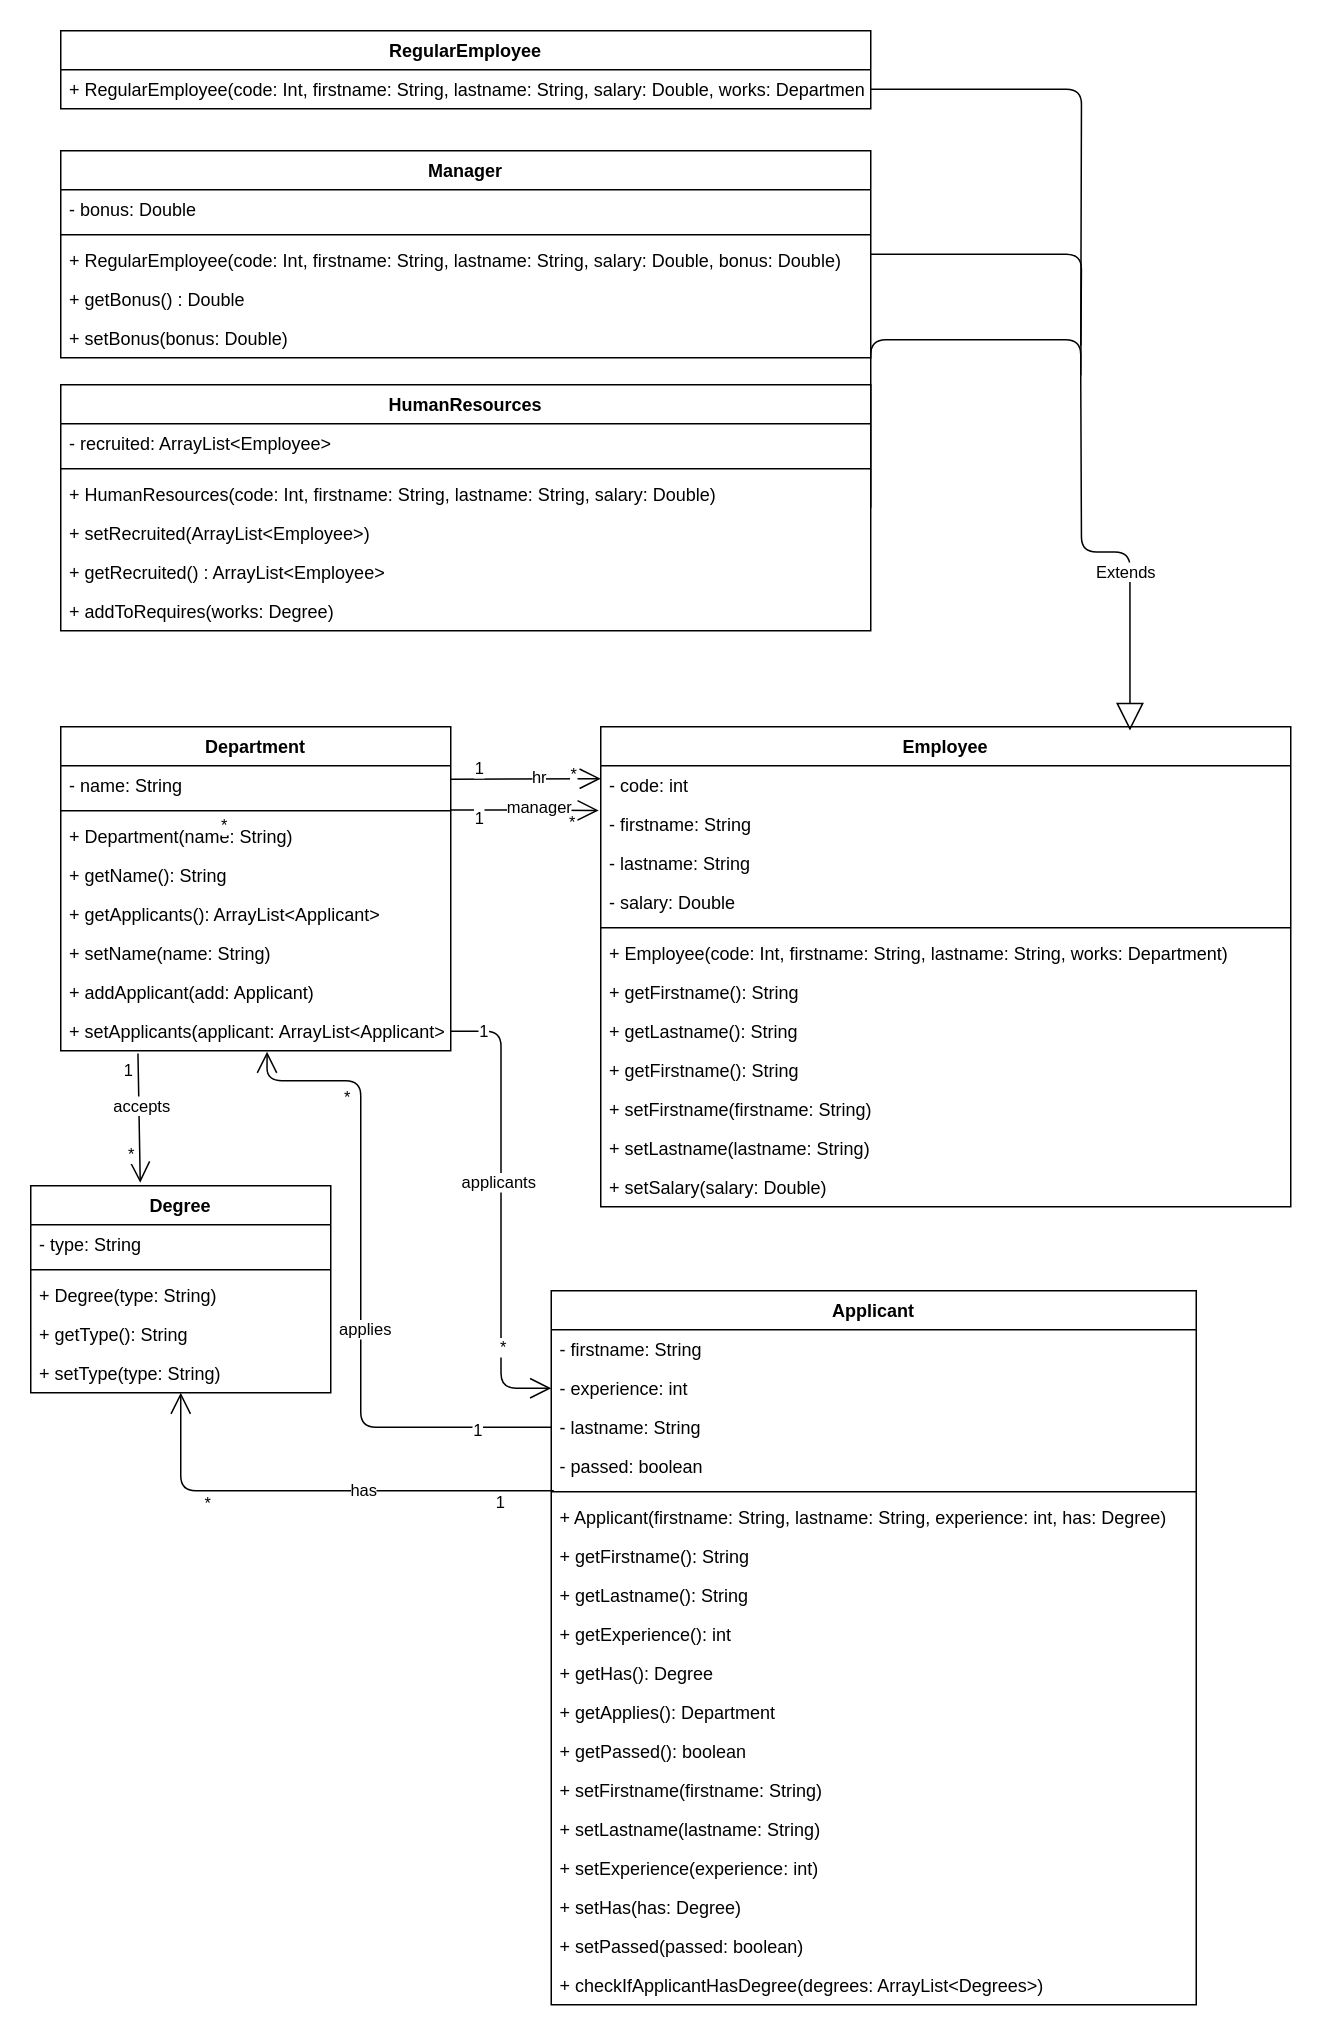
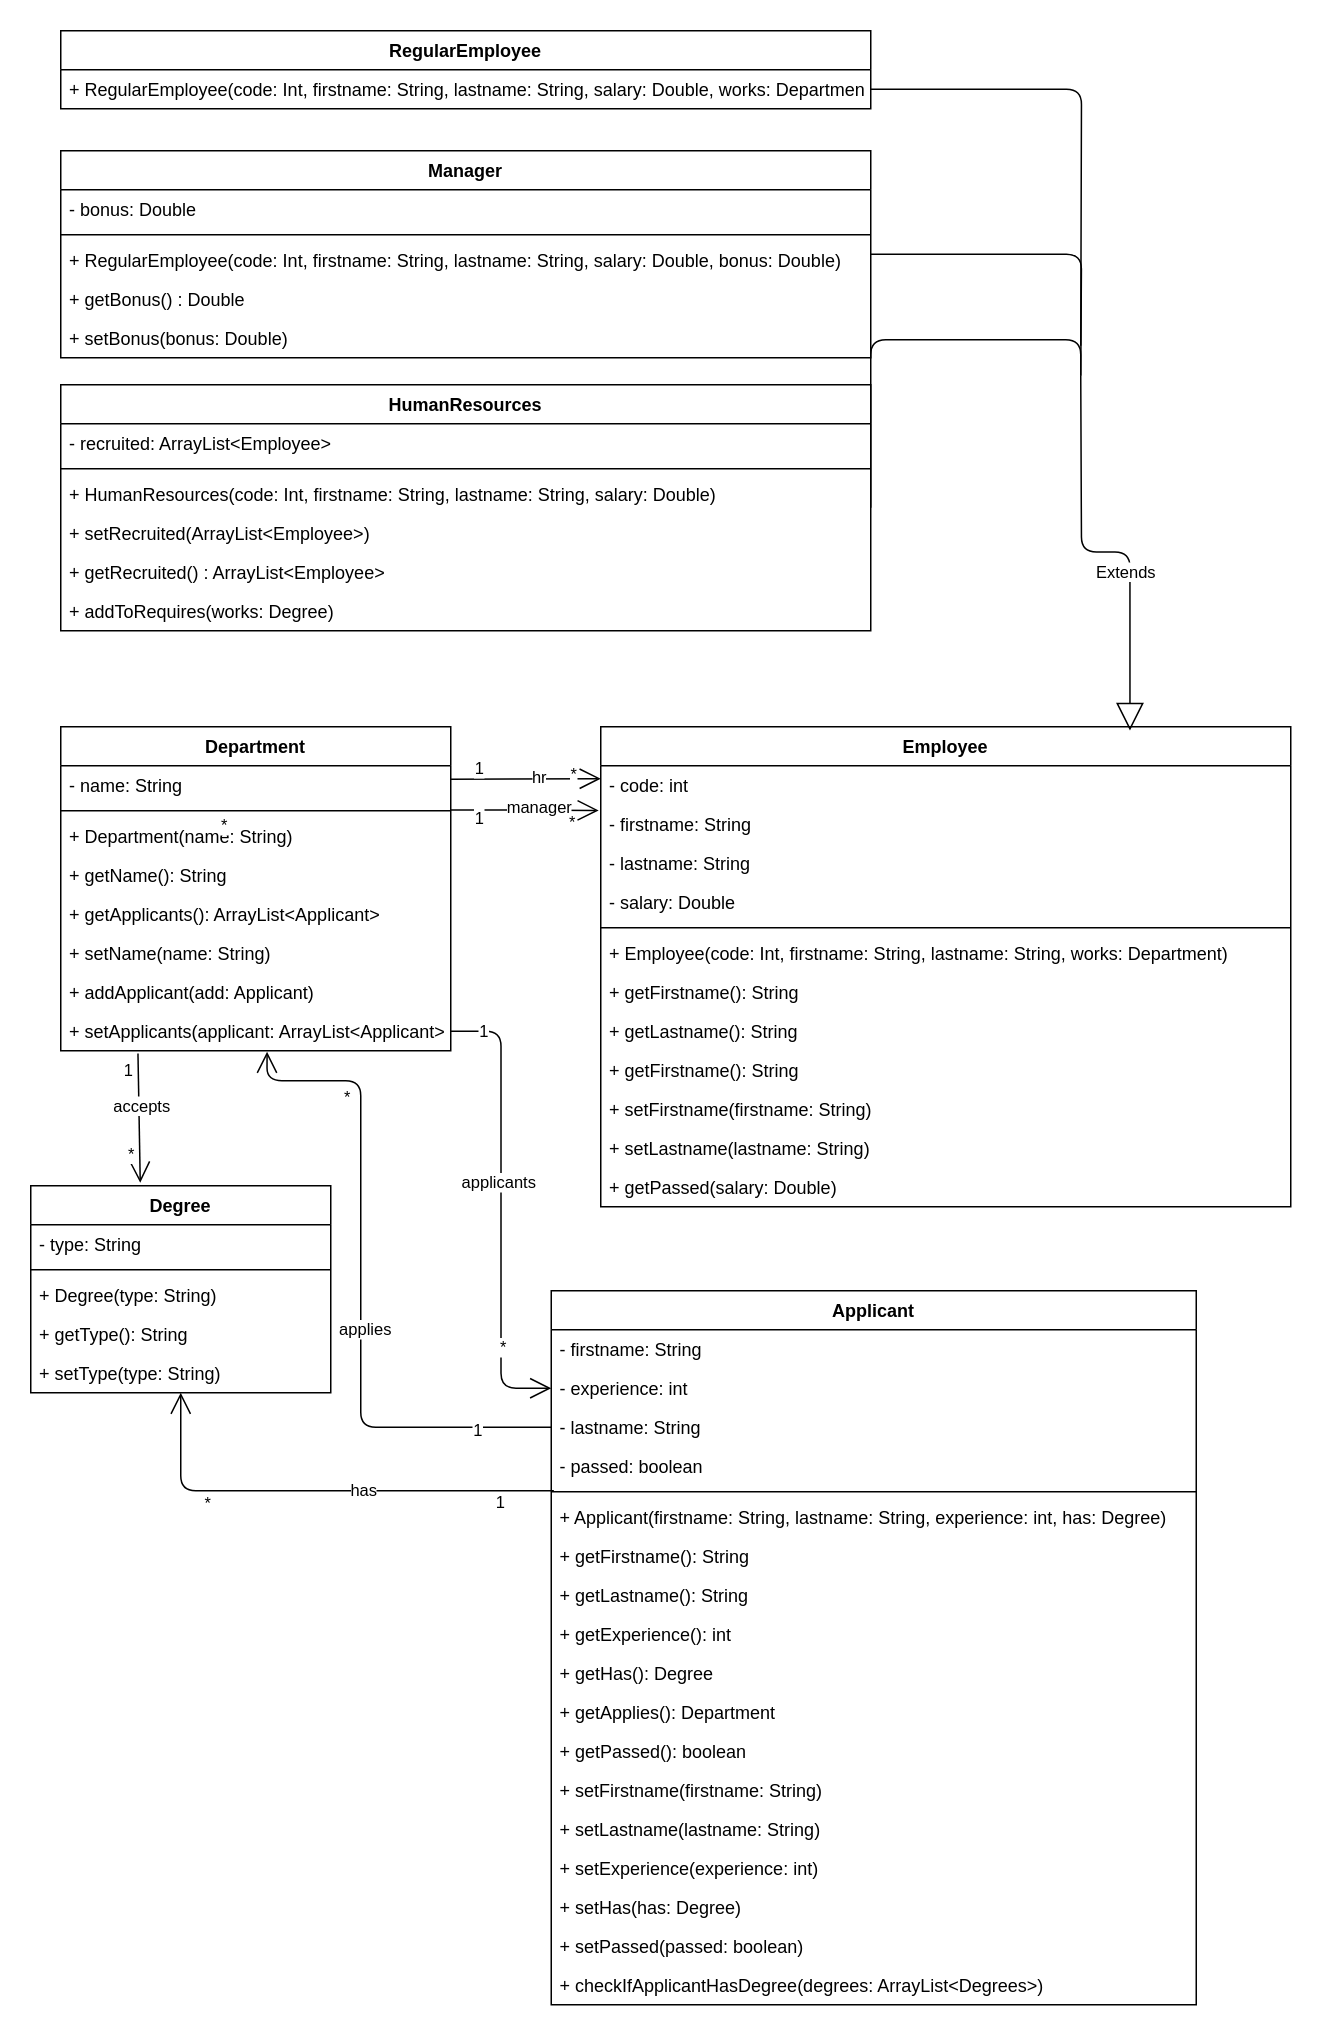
(731, 1188) -> (733, 1188)
